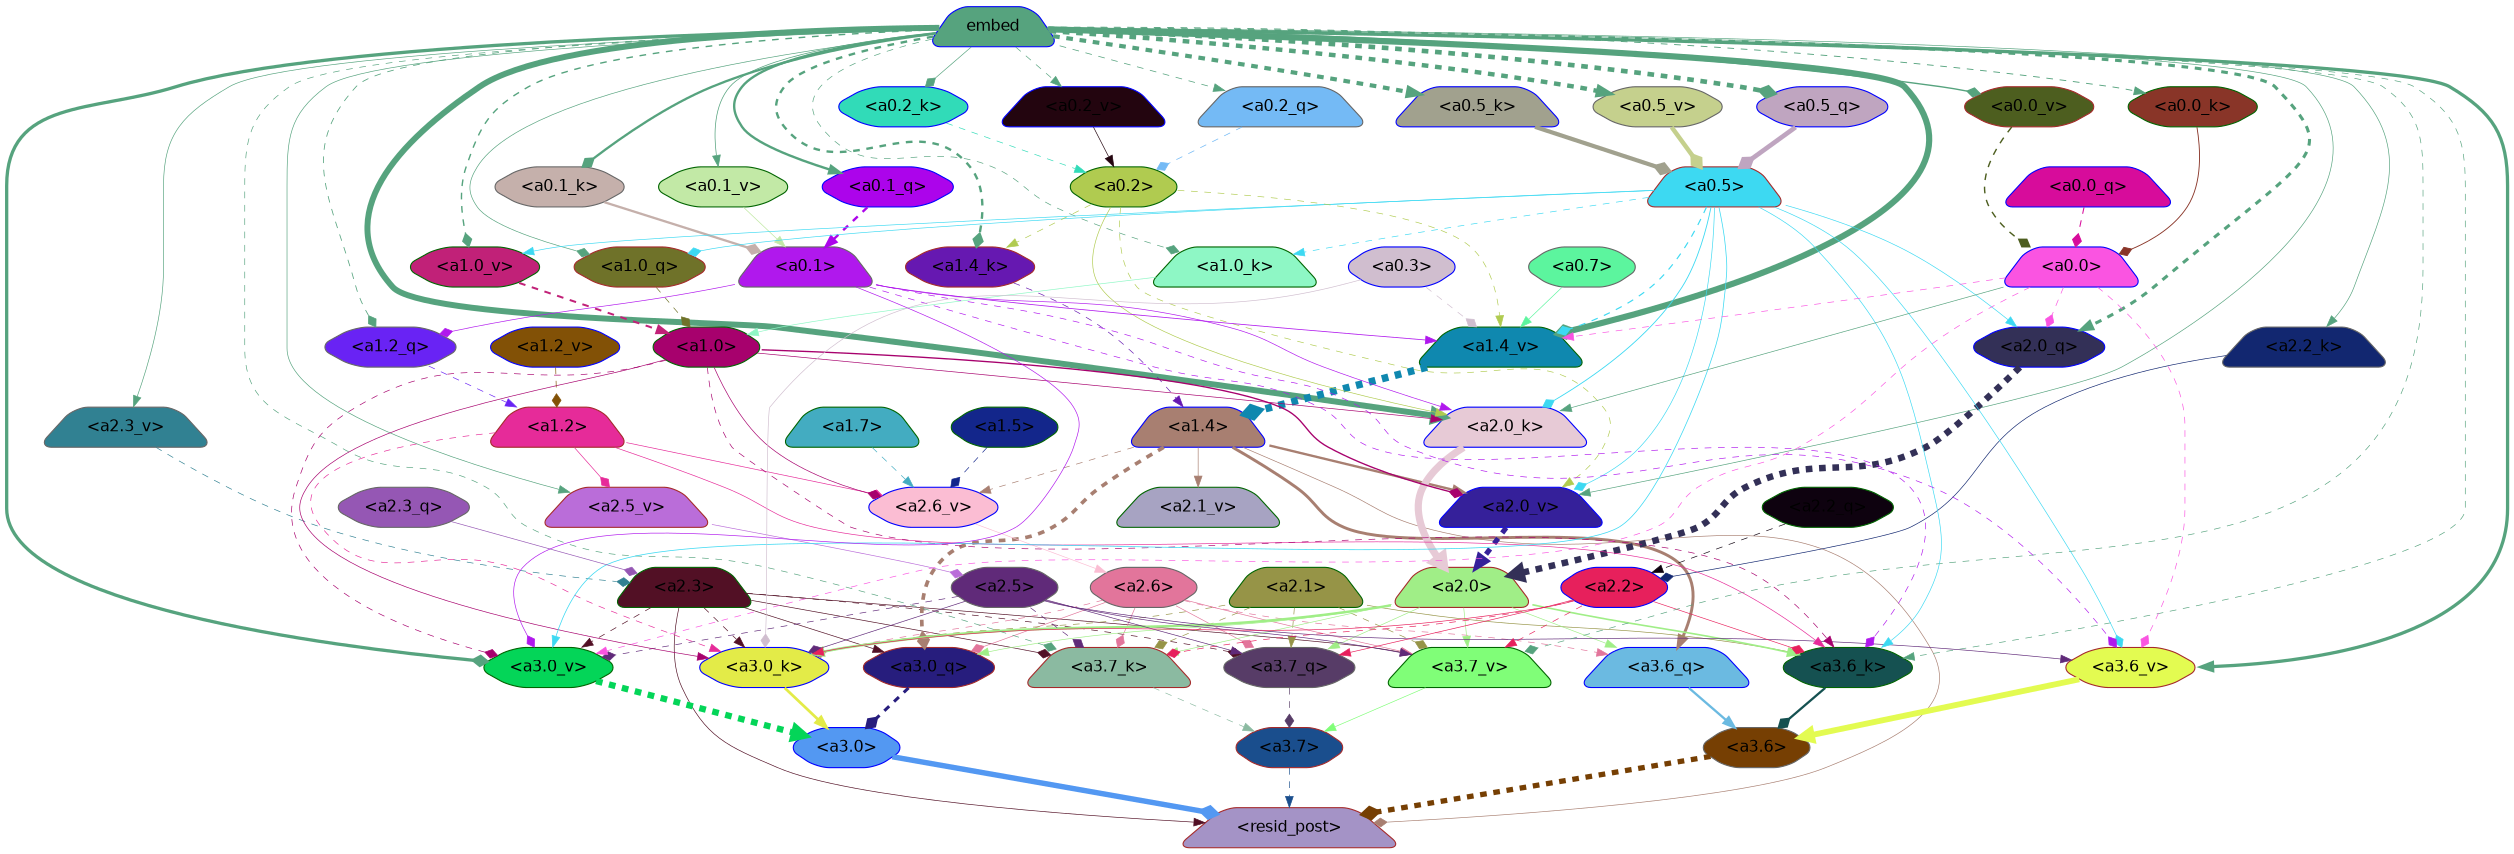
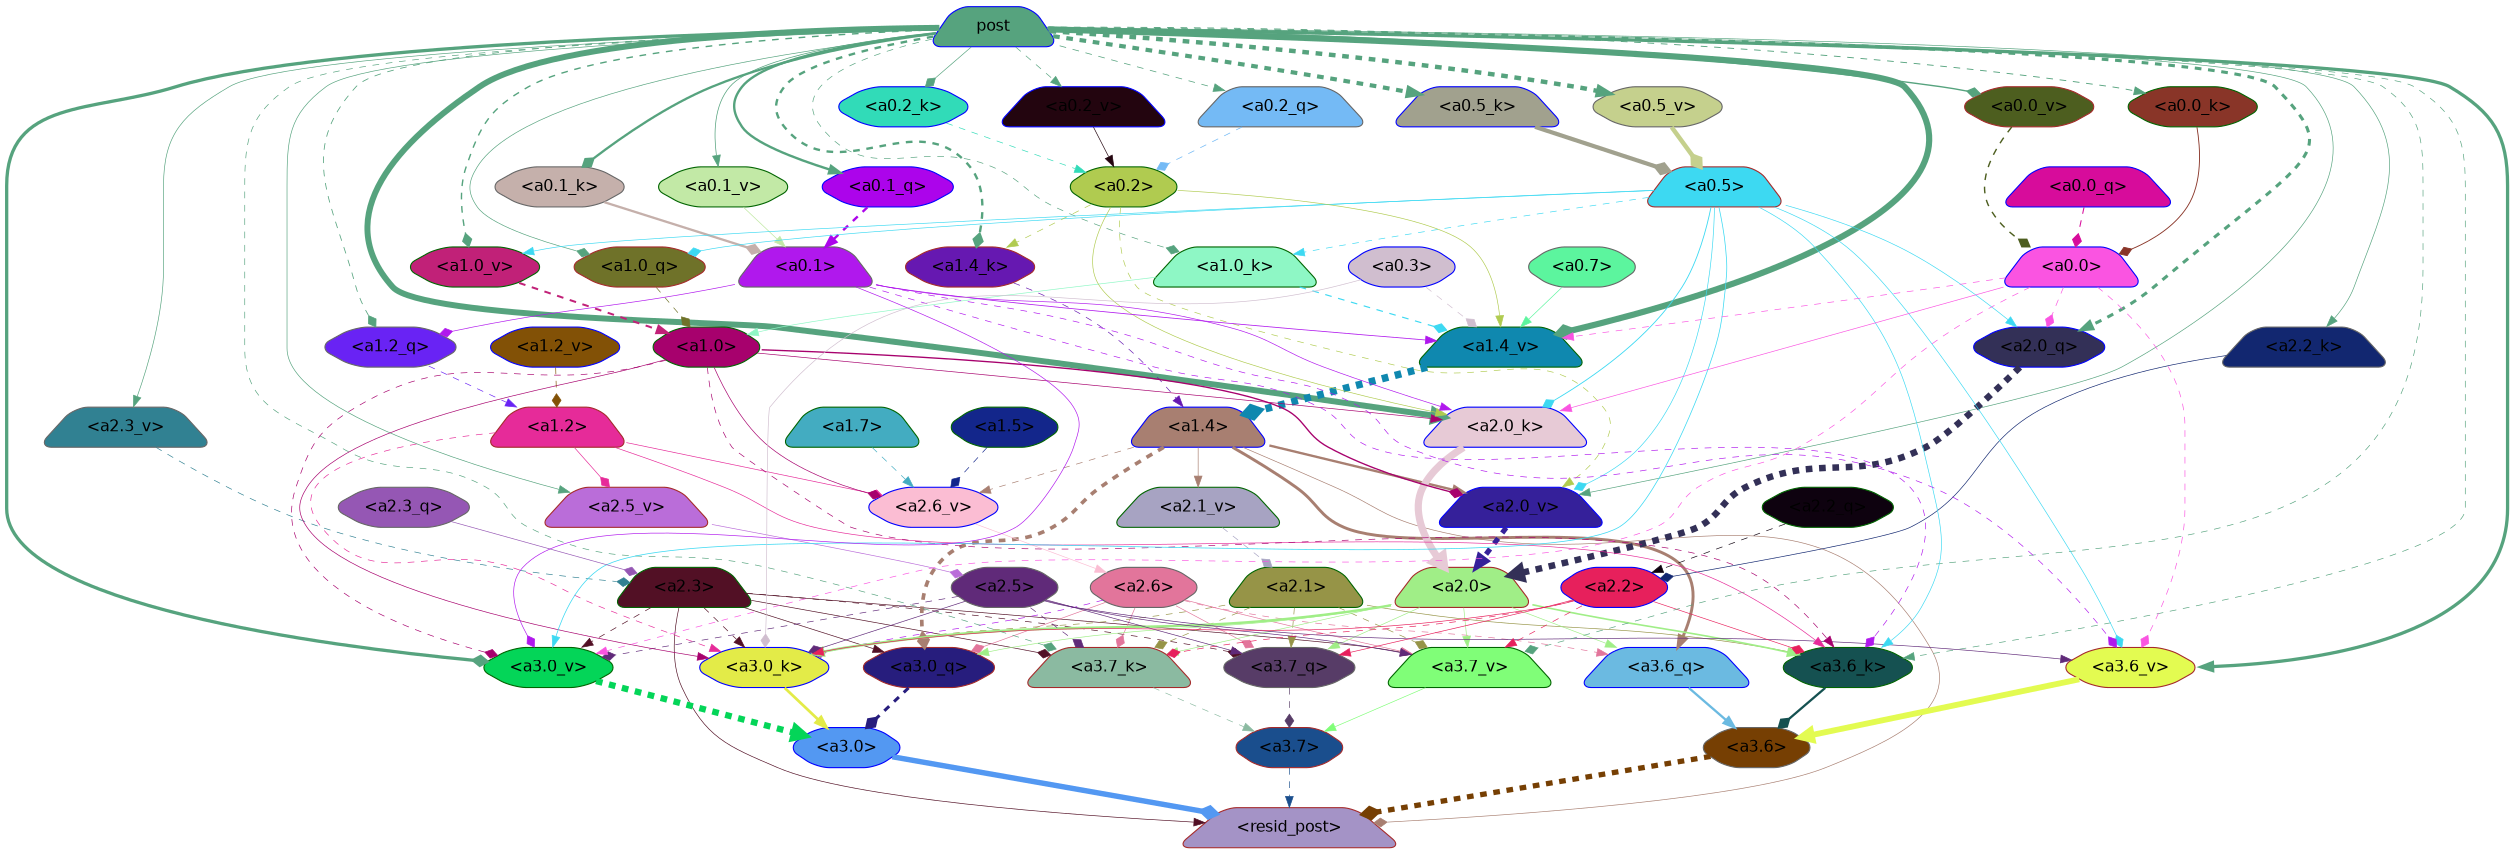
(993, 27) -> (993, 27)
(1822, 107) -> none
(1365, 211) -> (1365, 211)
(1654, 285) -> (1367, 307)
(1787, 347) -> (1787, 347)
none -> (1233, 536)
(965, 627) -> (965, 627)
